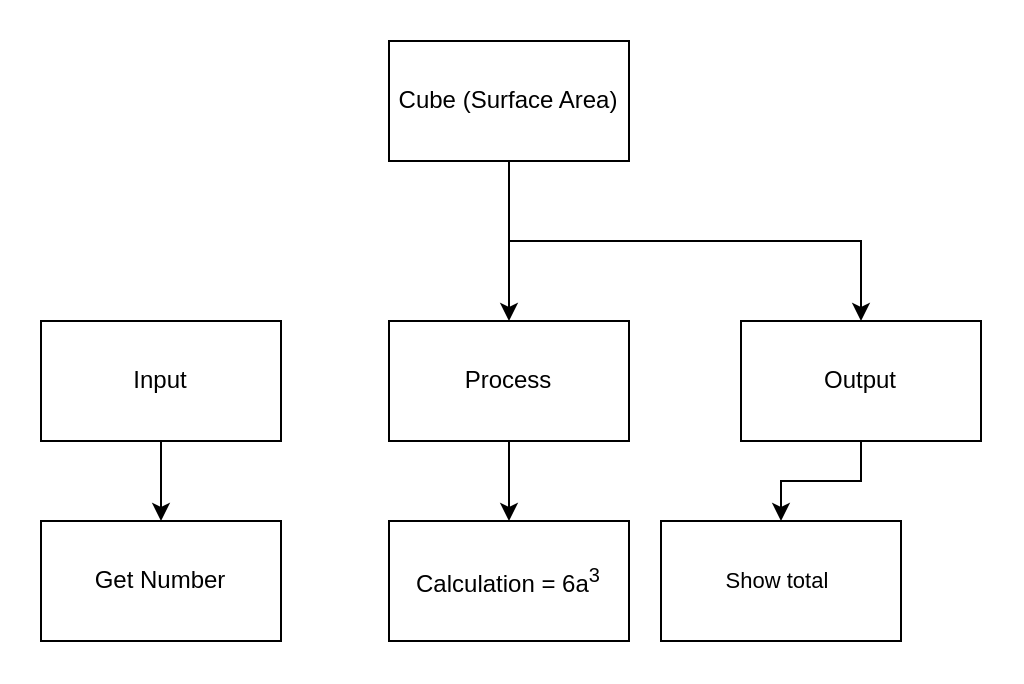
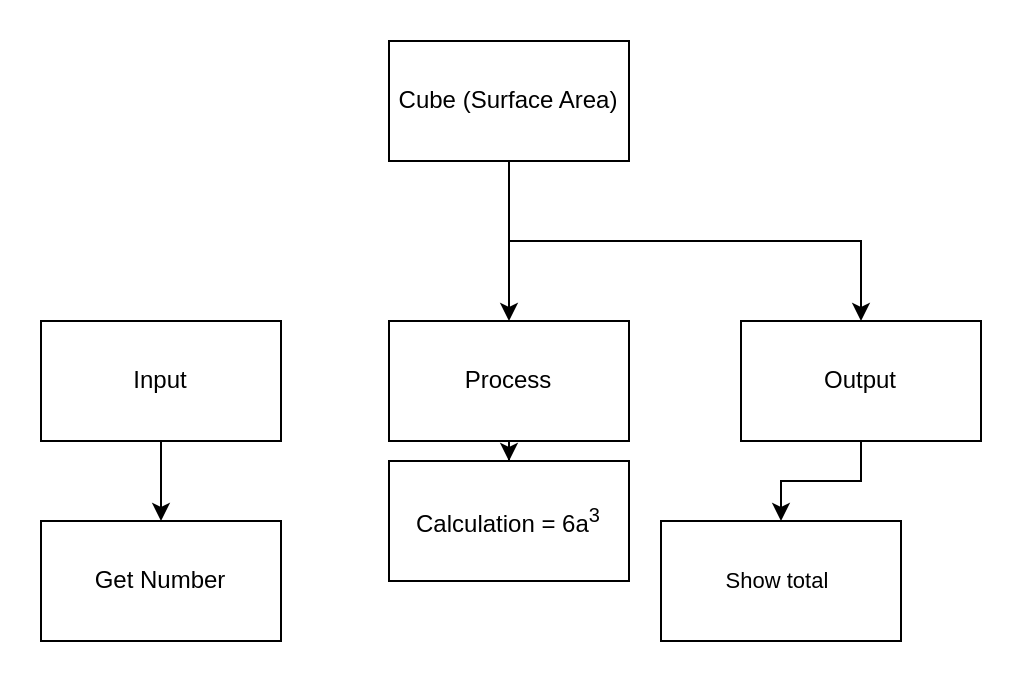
(509, 581) -> (509, 521)
